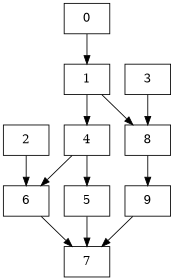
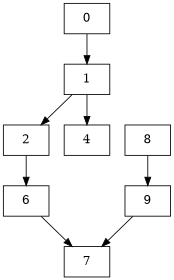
(148, 79) -> none
(114, 107) -> (60, 107)
(60, 168) -> none
(87, 201) -> none
